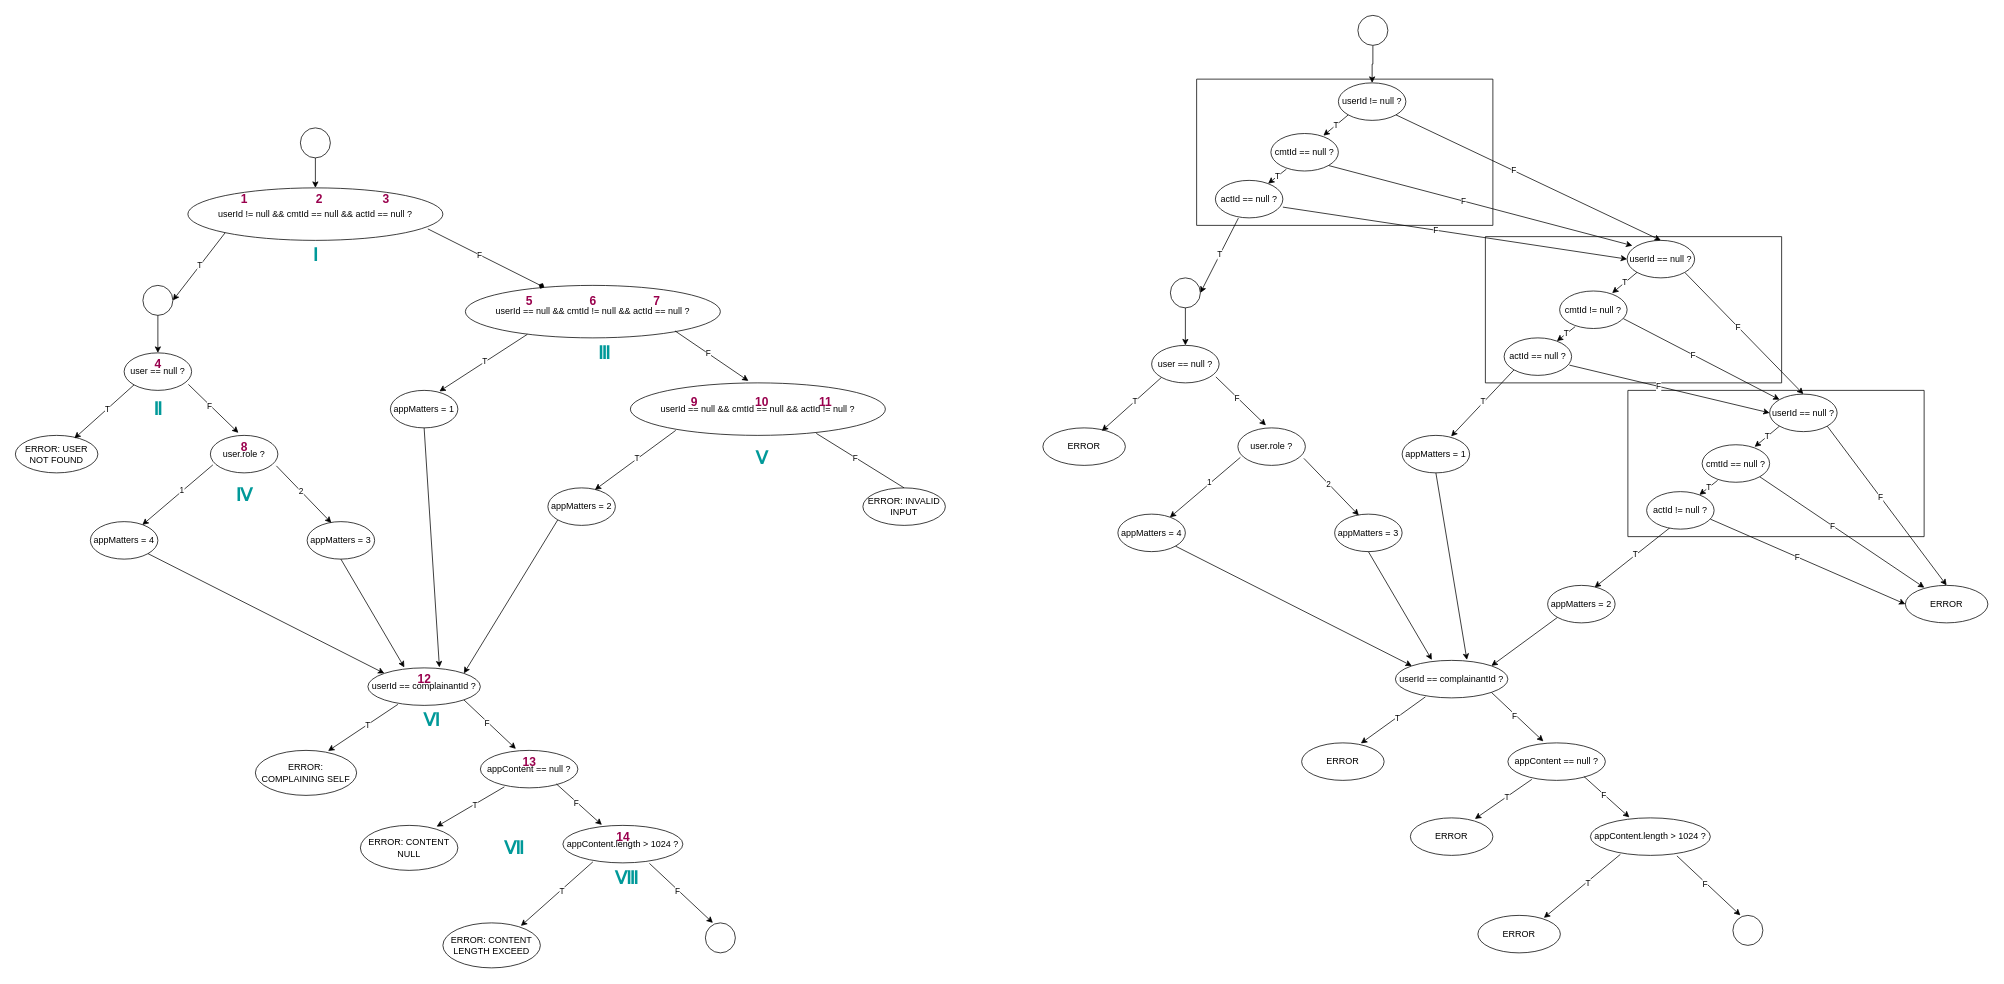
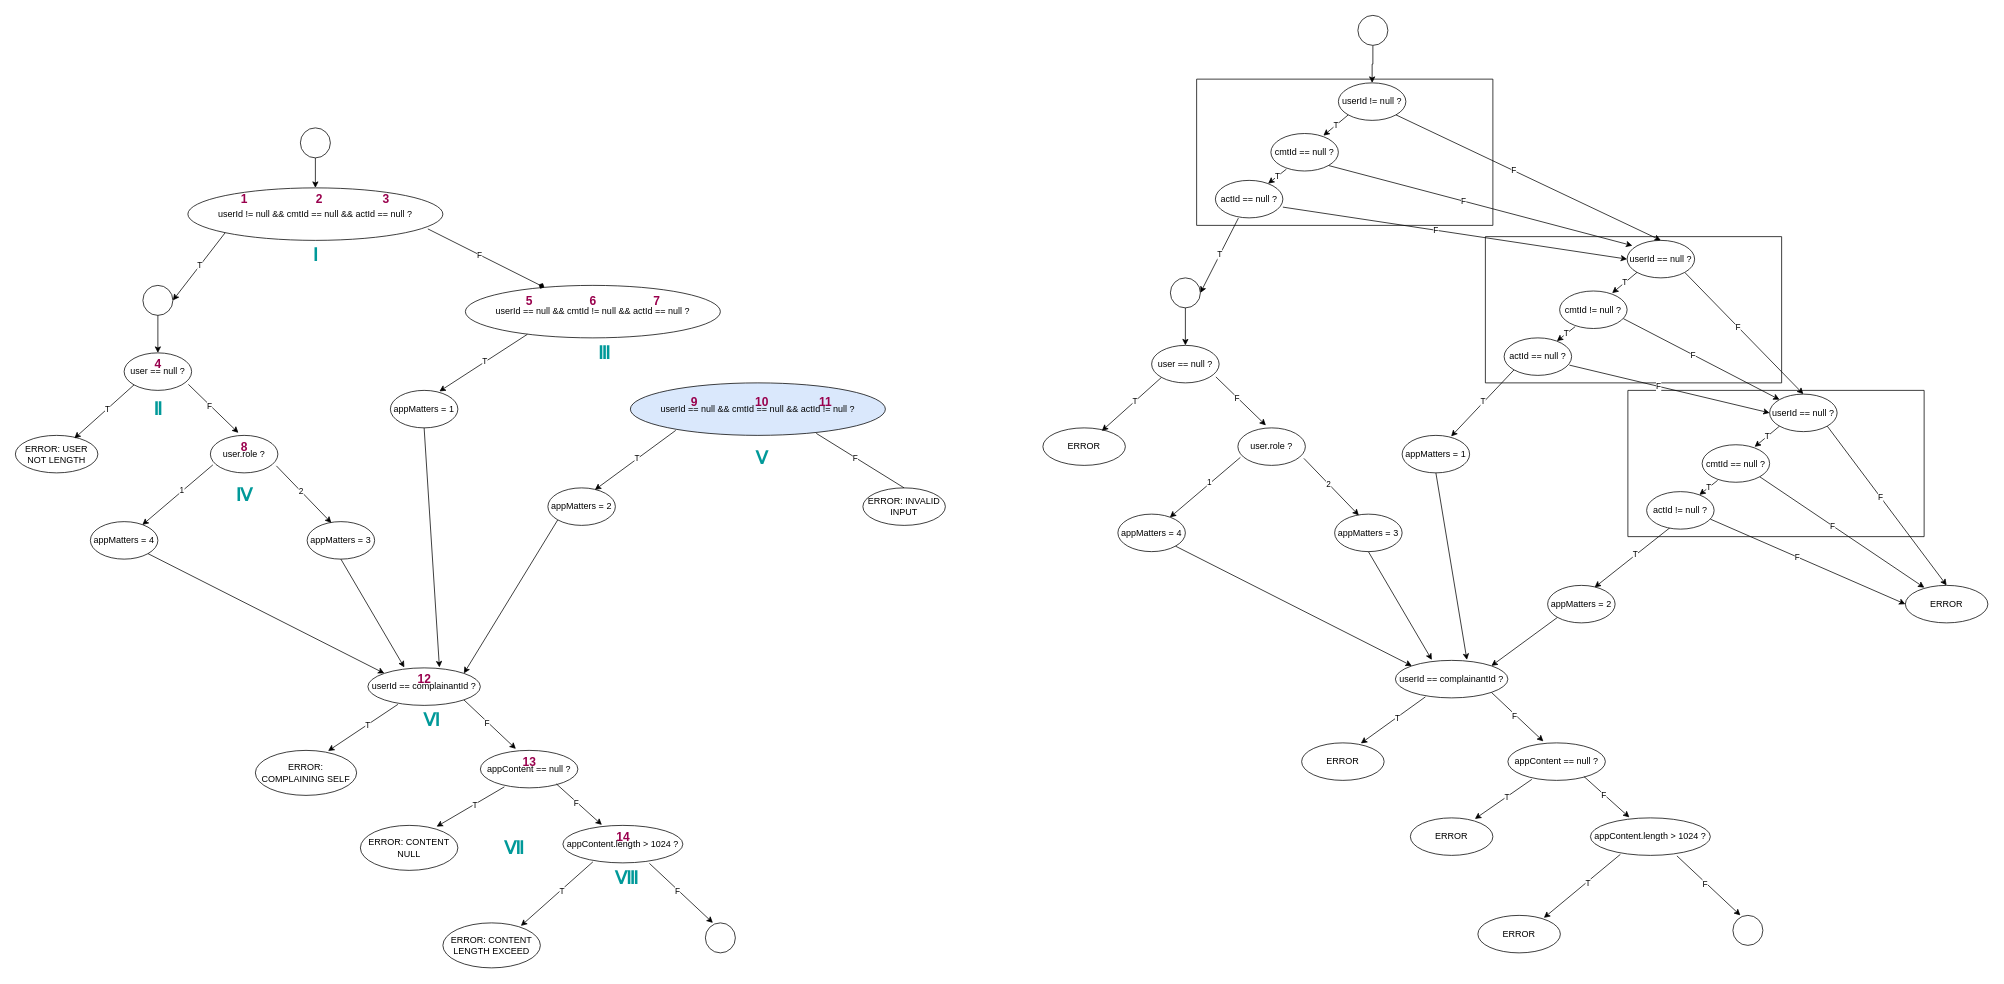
(710, 355) -> none
(758, 409) -> (758, 409)
(57, 454) -> (57, 454)
